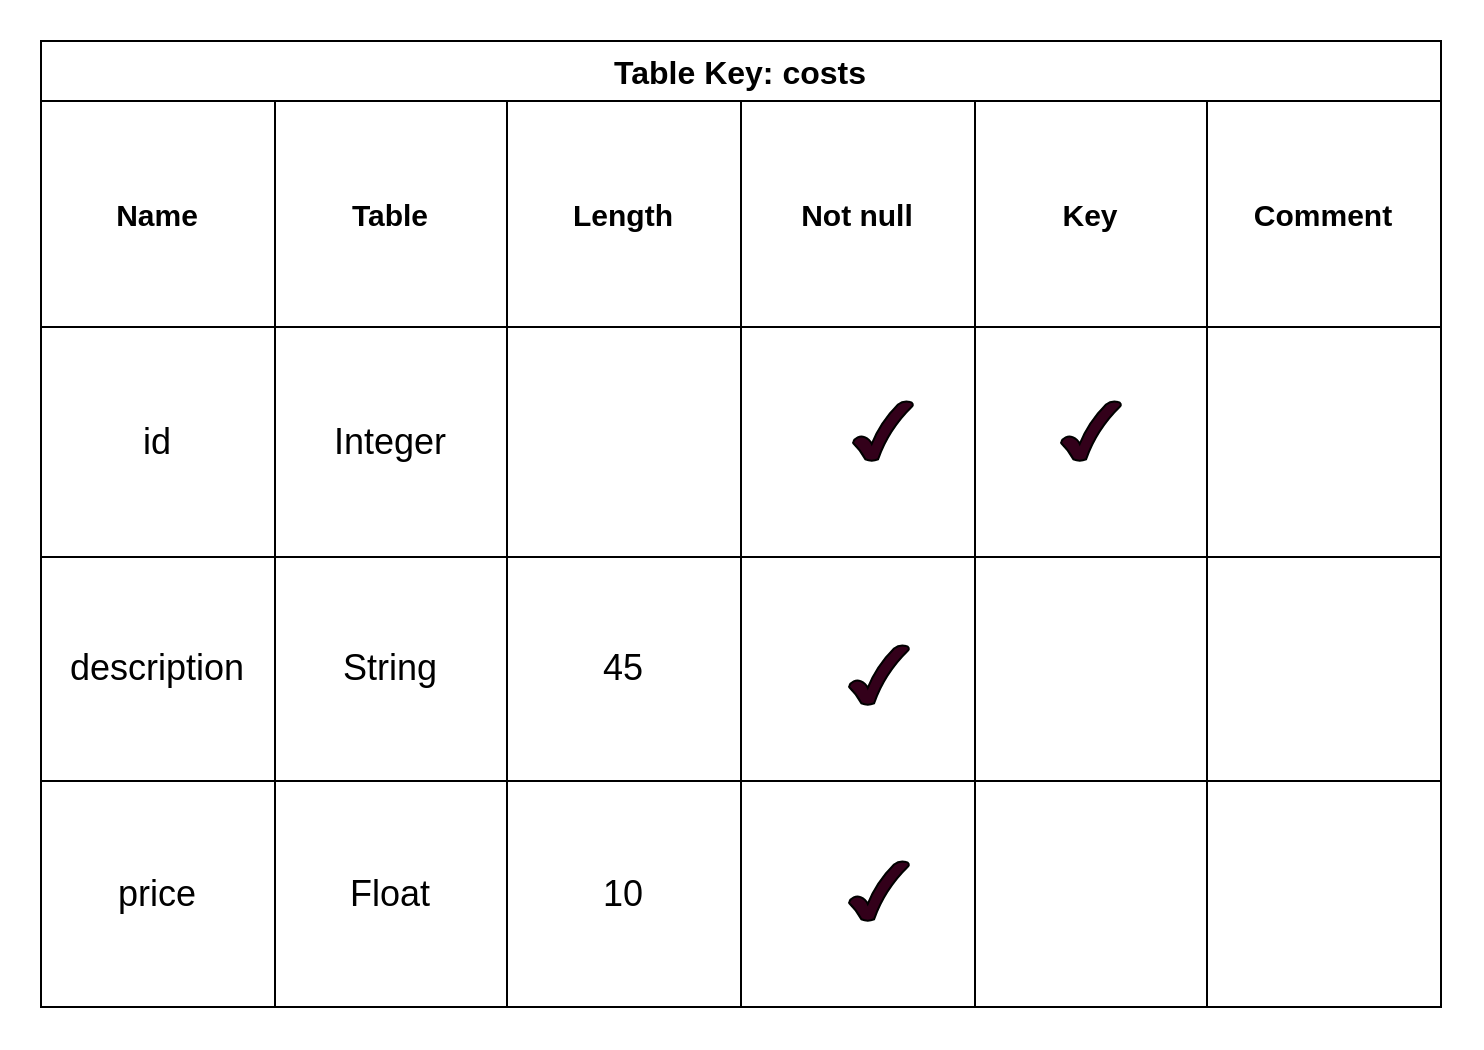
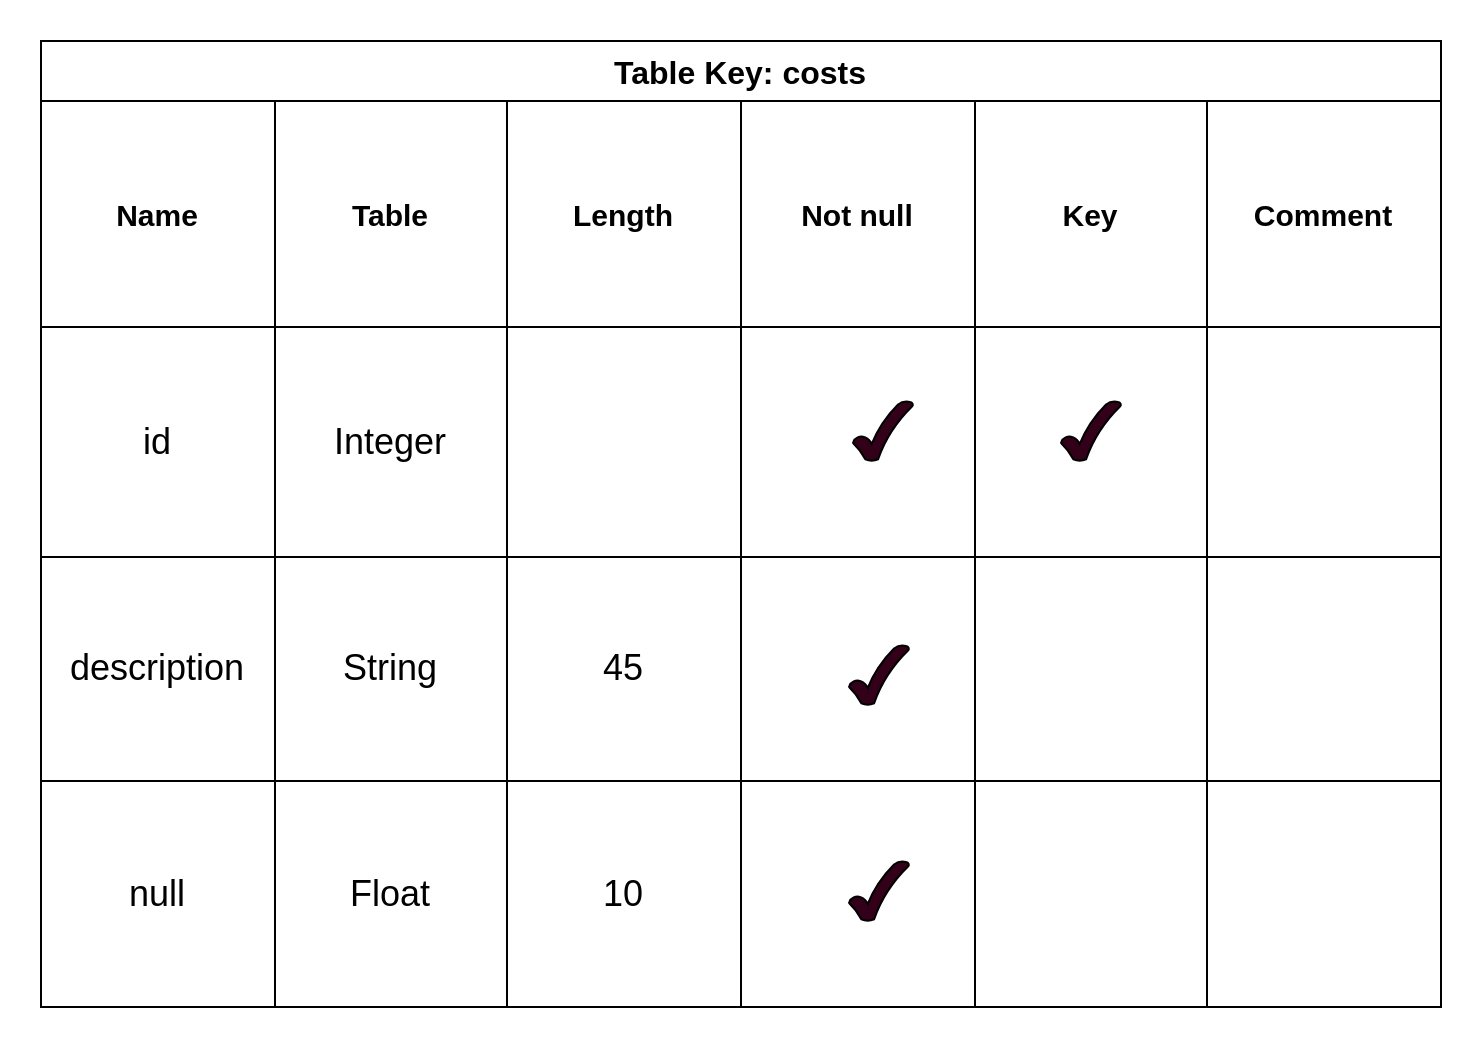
(158, 895) -> (158, 895)
